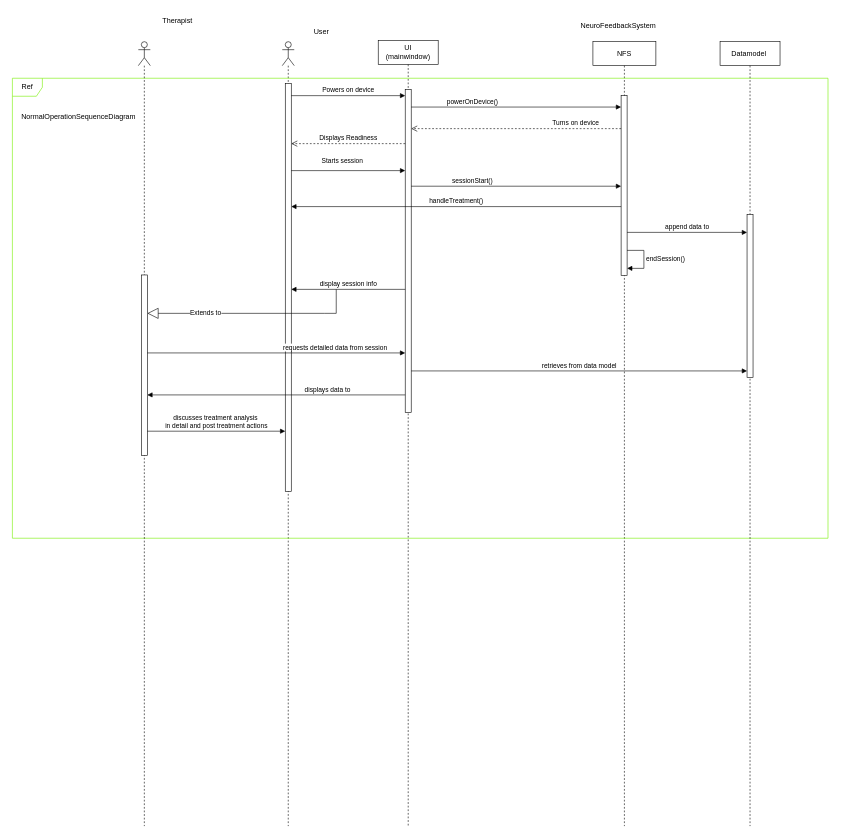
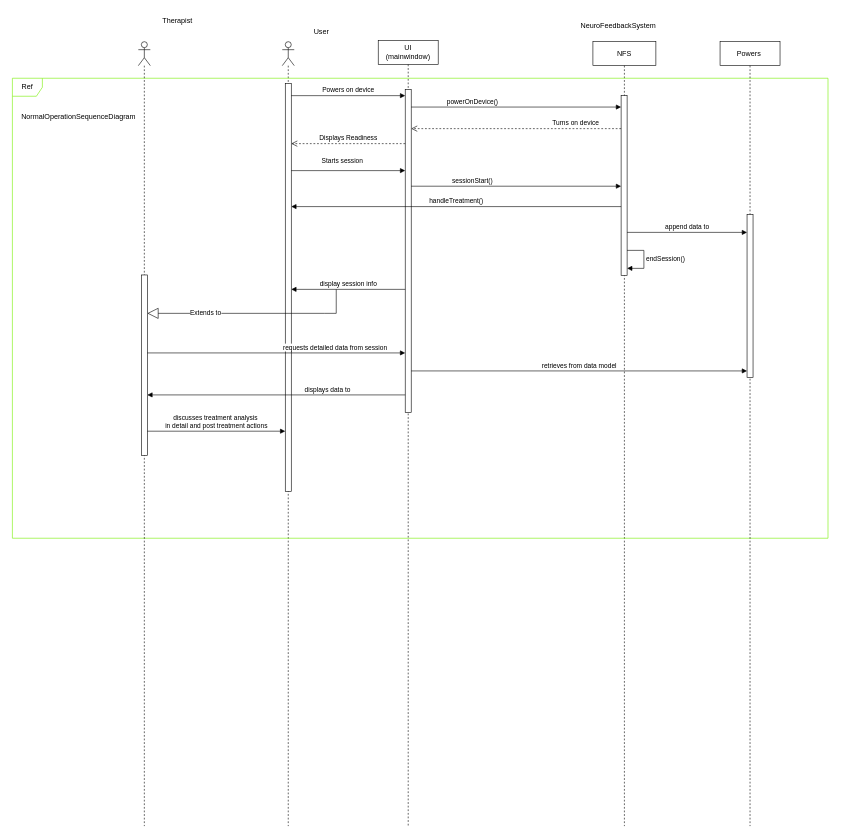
(750, 54) -> (750, 54)
